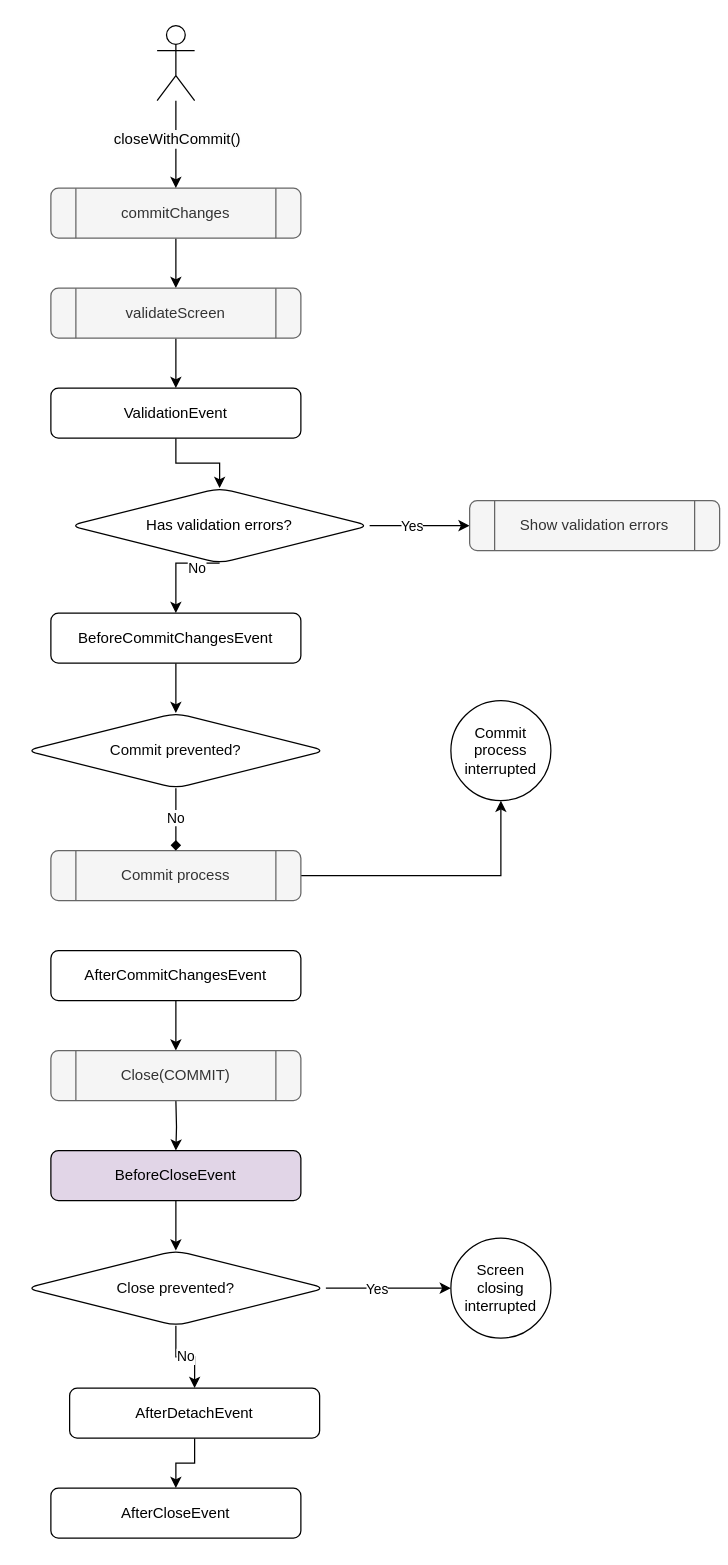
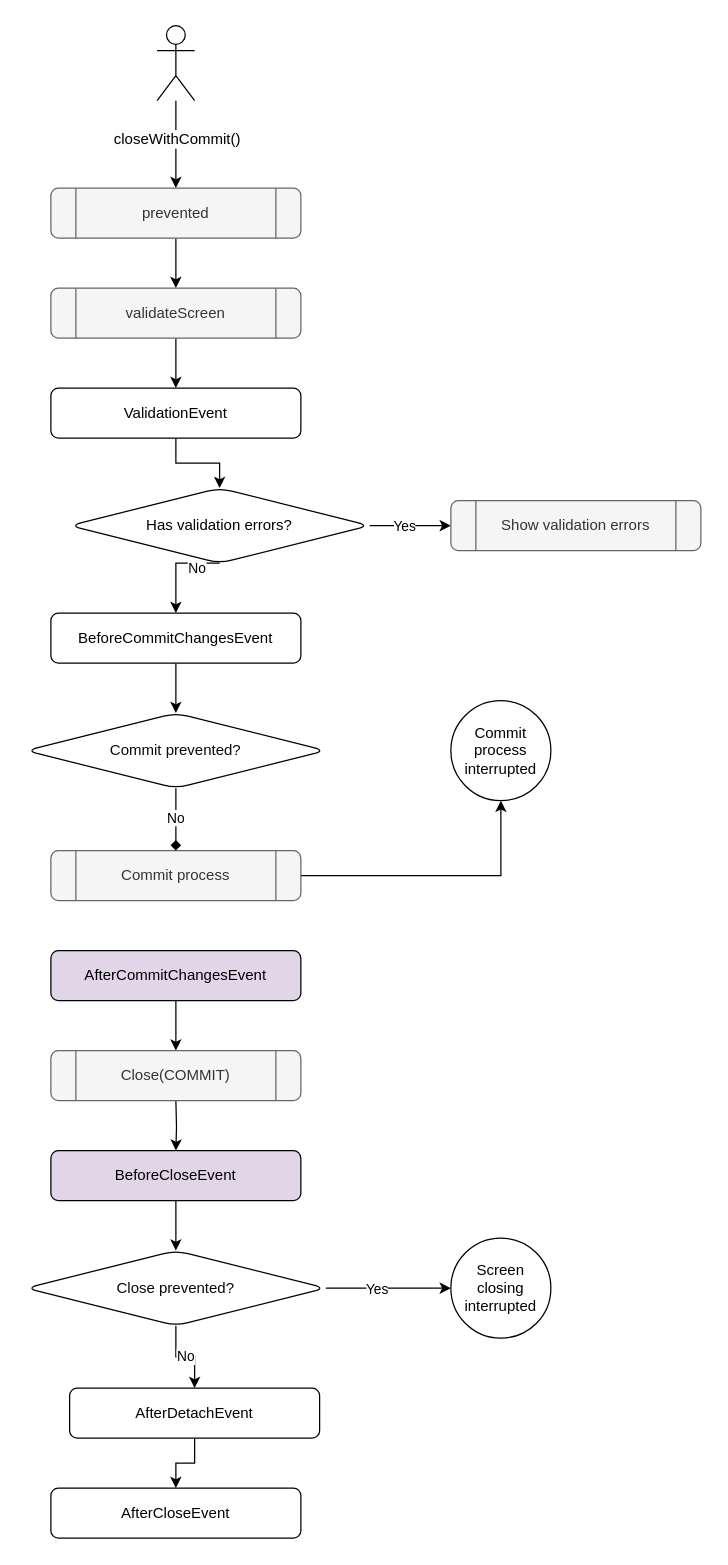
(176, 213) -> (176, 213)
(594, 526) -> (576, 526)
(176, 976) -> (176, 976)
